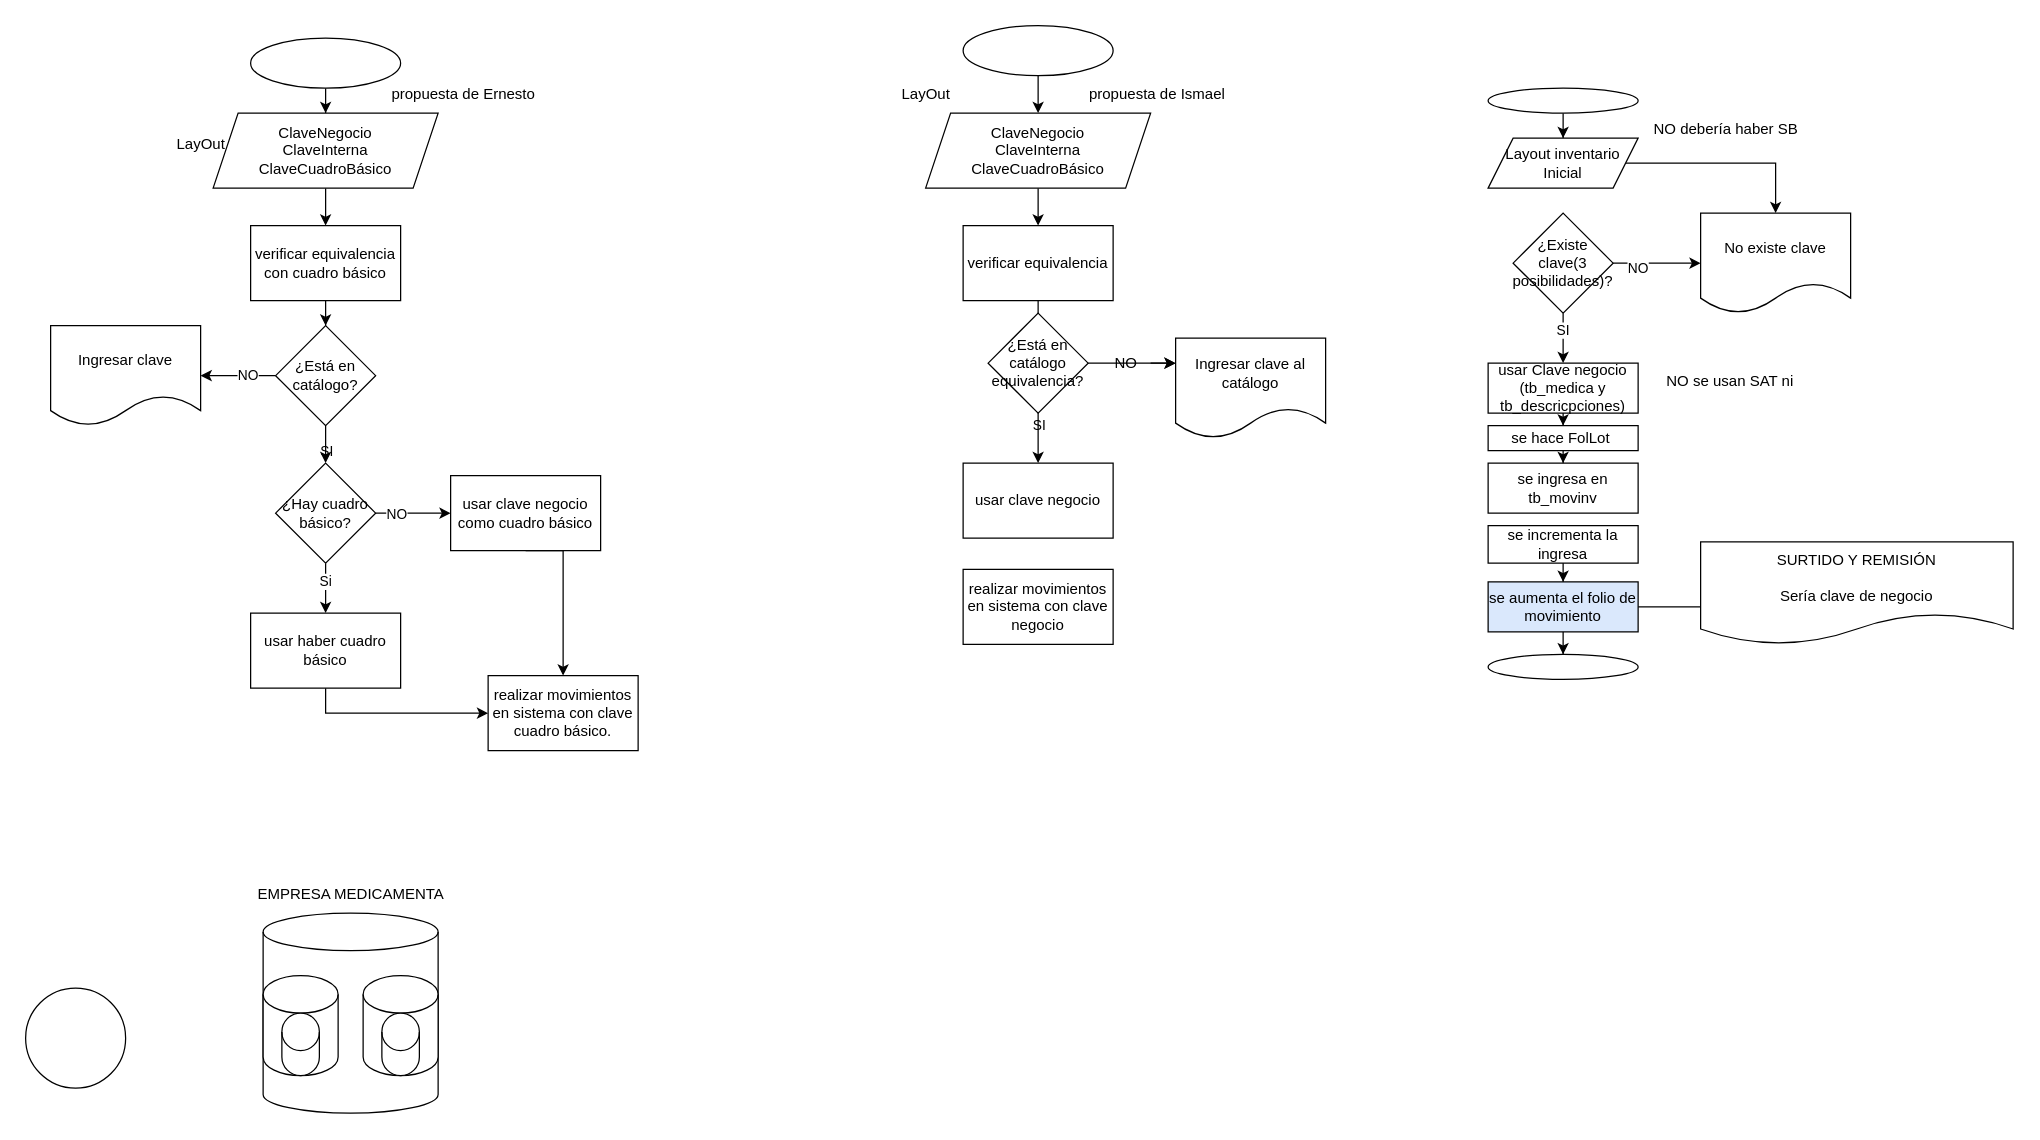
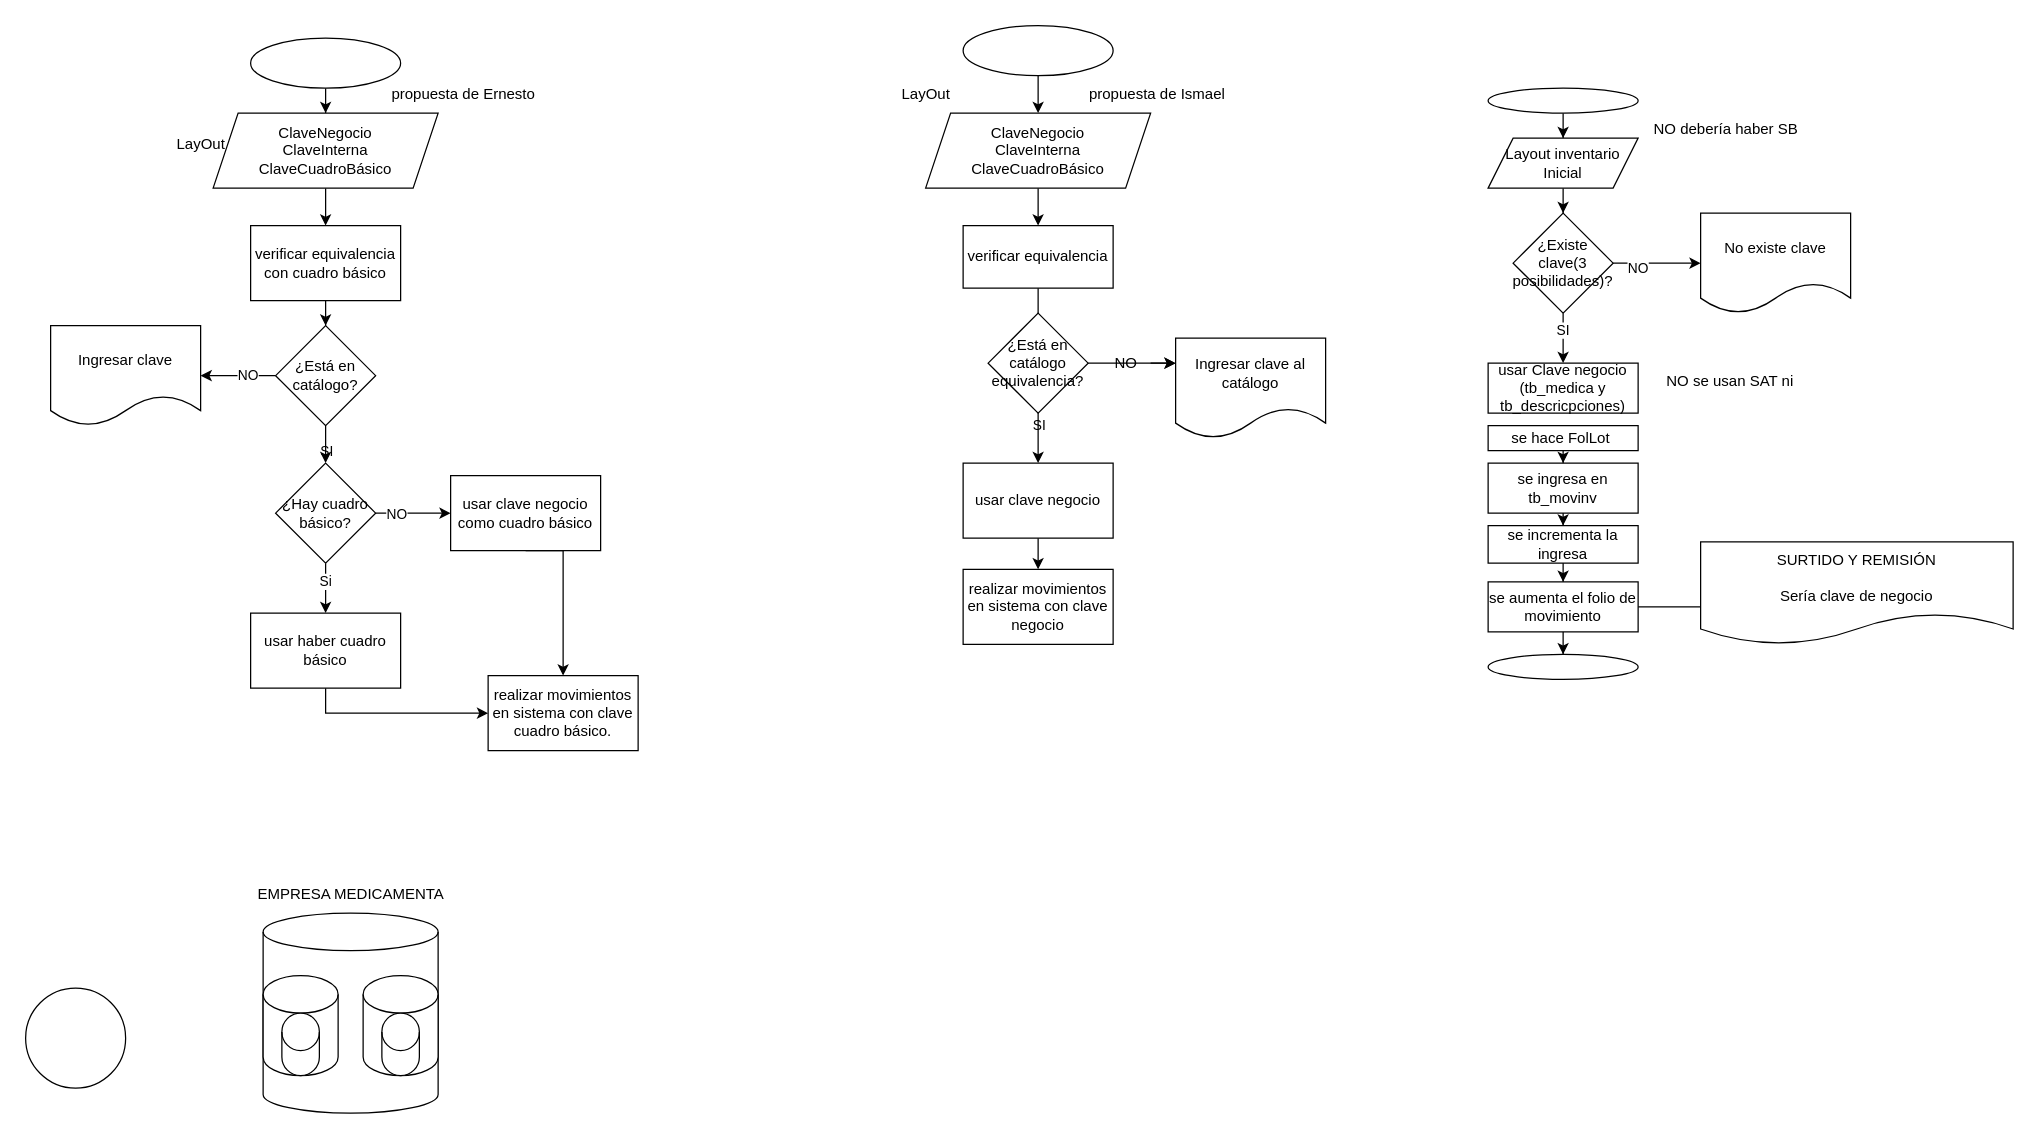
(1722, 163) -> (1563, 205)
(1038, 263) -> (1038, 257)
(1563, 419) -> none
none -> (1563, 519)
none -> (1038, 558)
(1563, 607) -> (1563, 607)
